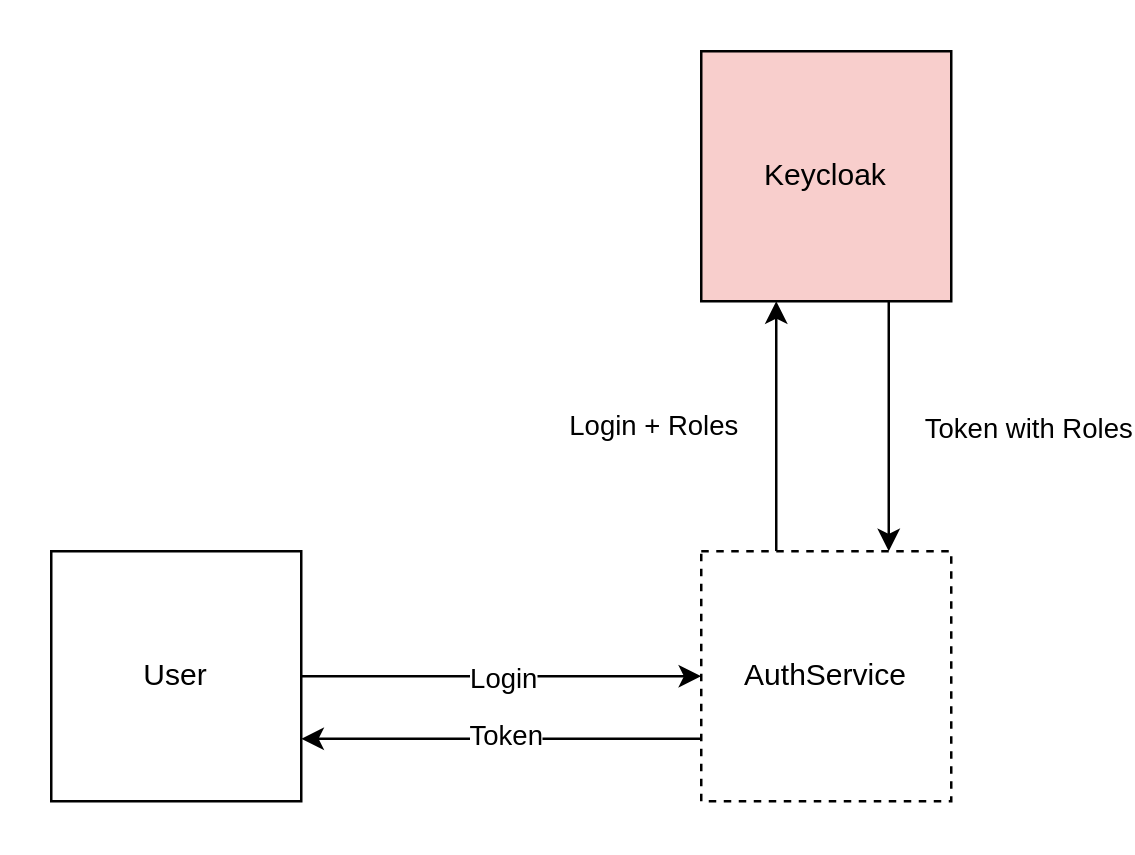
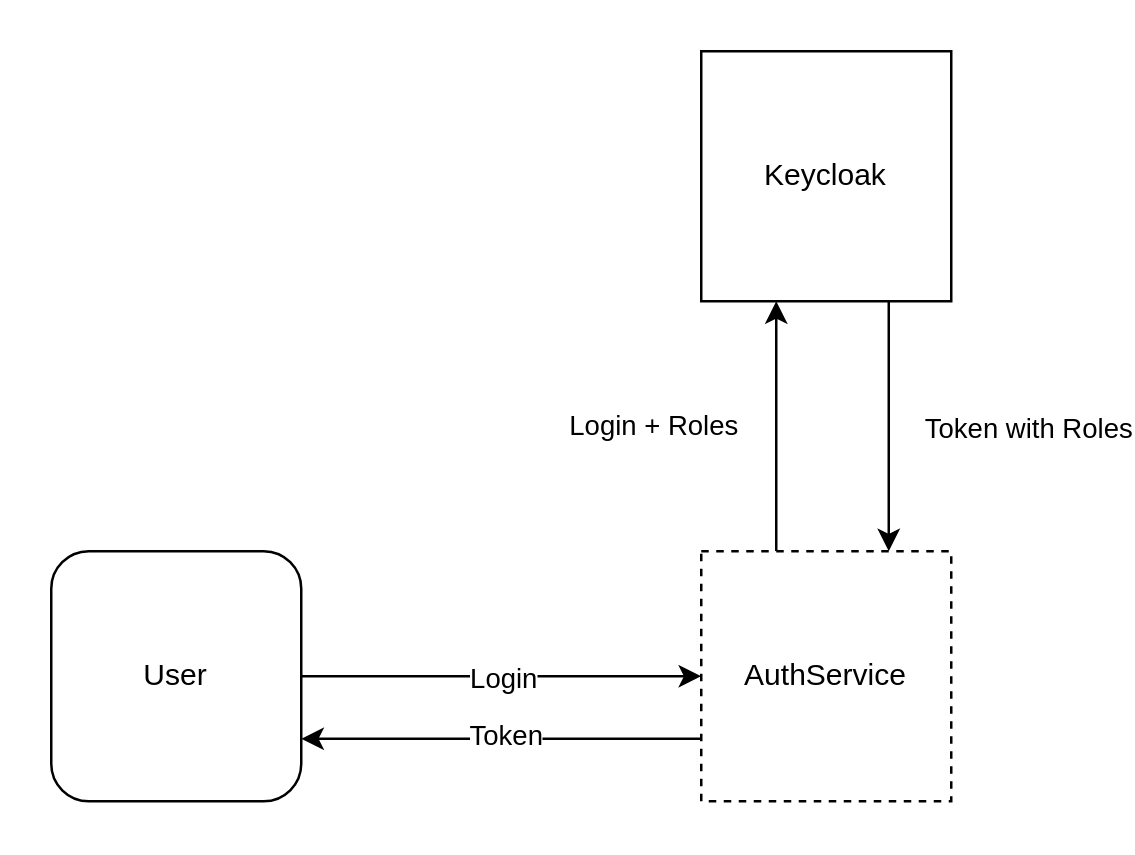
(826, 176) -> (826, 176)
(176, 676) -> (176, 676)
